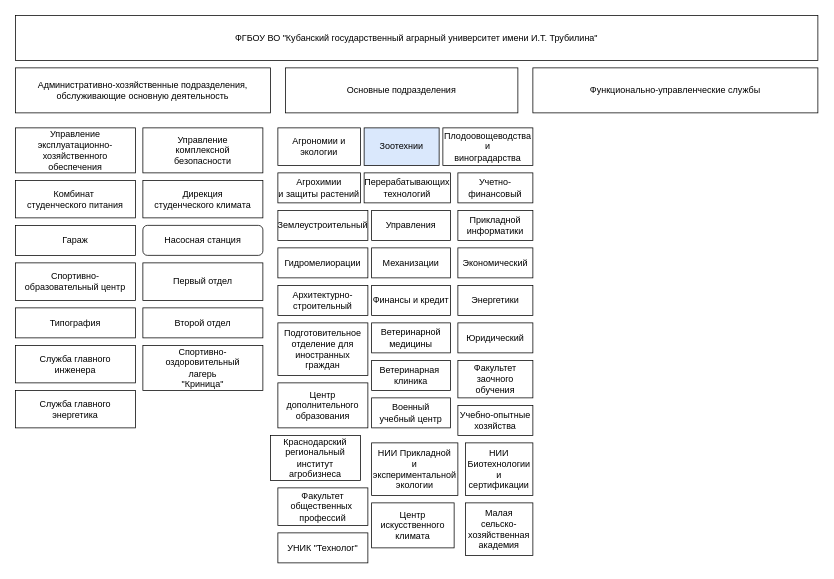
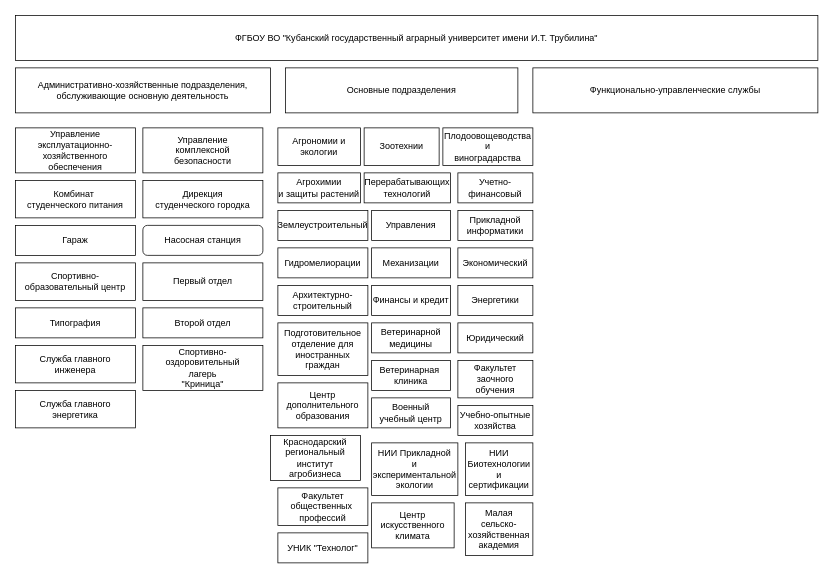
(402, 147) -> (402, 147)
(203, 199) -> (203, 199)
